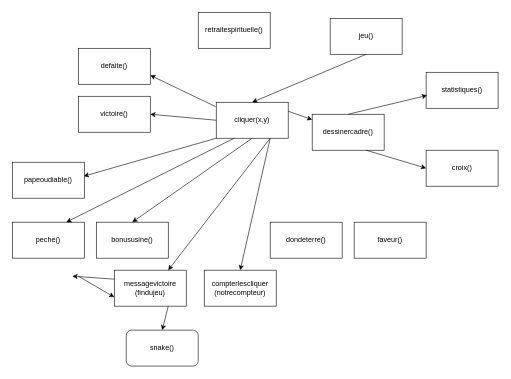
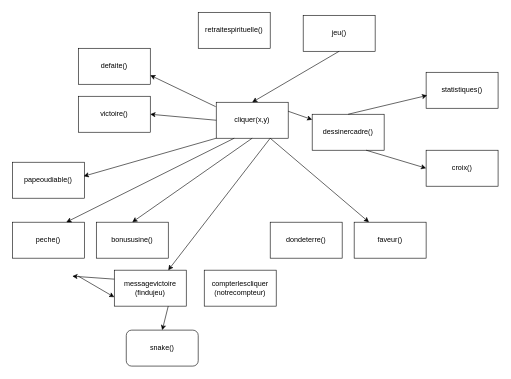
(366, 36) -> (339, 33)
(255, 204) -> (319, 180)
